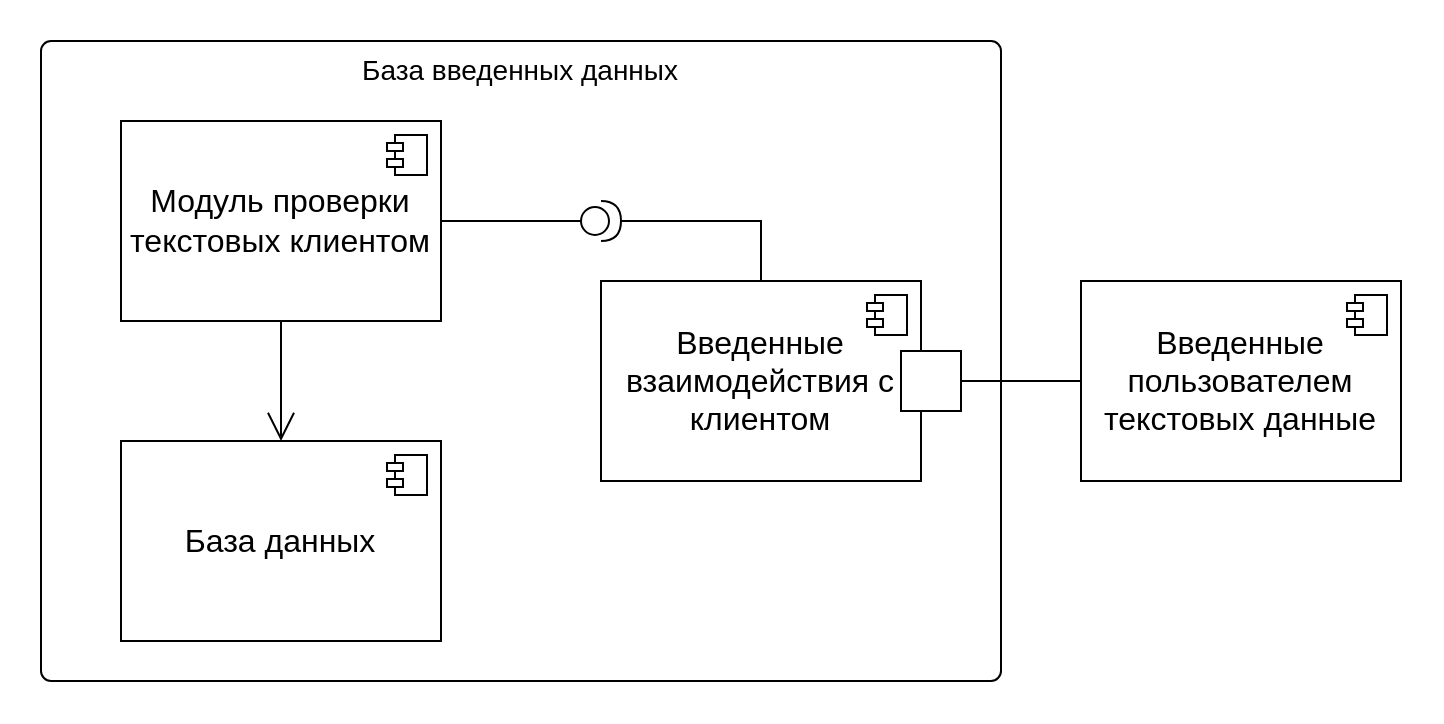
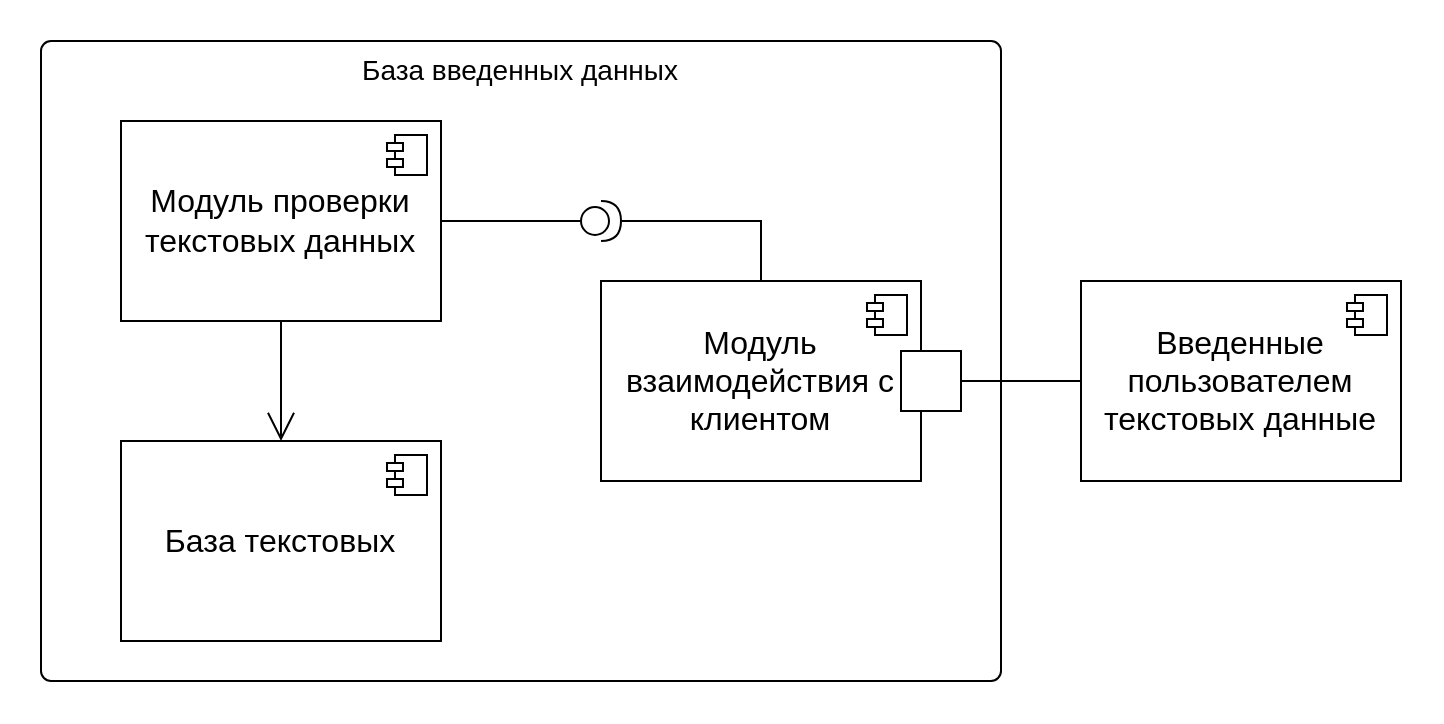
(281, 221) -> (281, 221)
(761, 381) -> (761, 381)
(281, 541) -> (281, 541)
